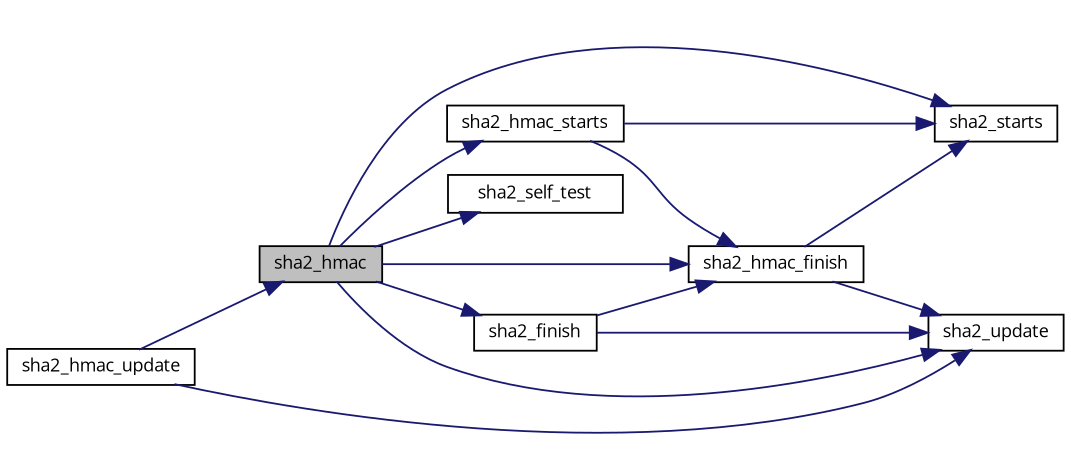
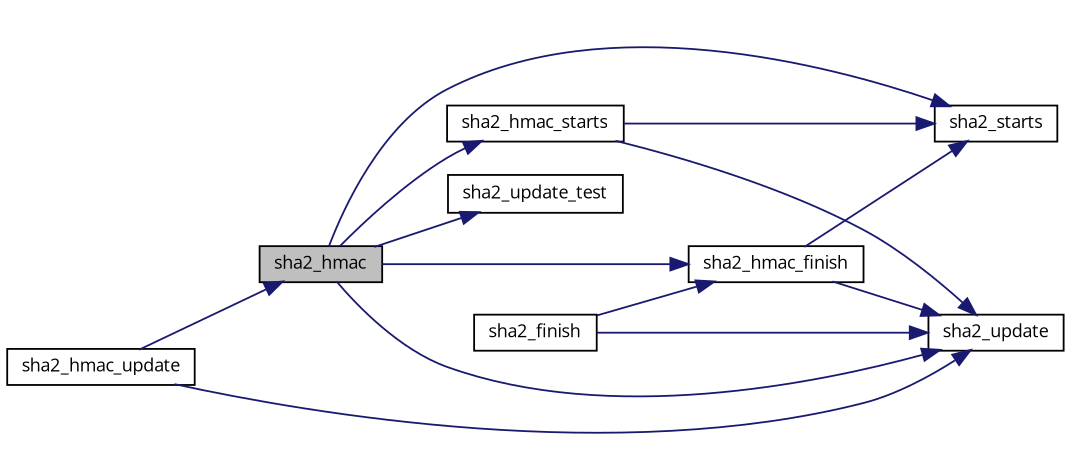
(656, 187) -> (800, 200)
(535, 194) -> (535, 194)
(420, 296) -> none
